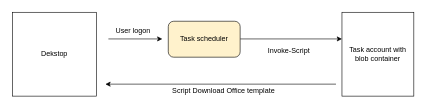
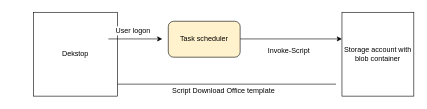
(54, 54) -> (75, 54)
(378, 54) -> (378, 54)
